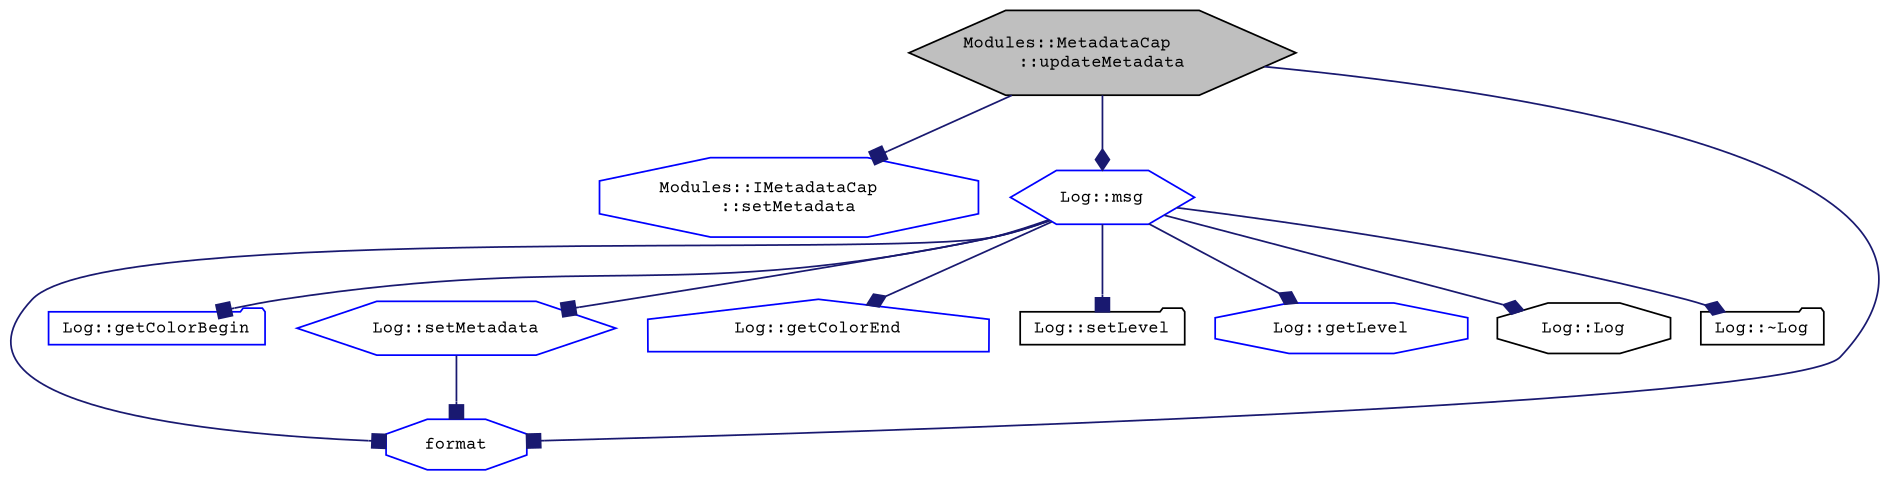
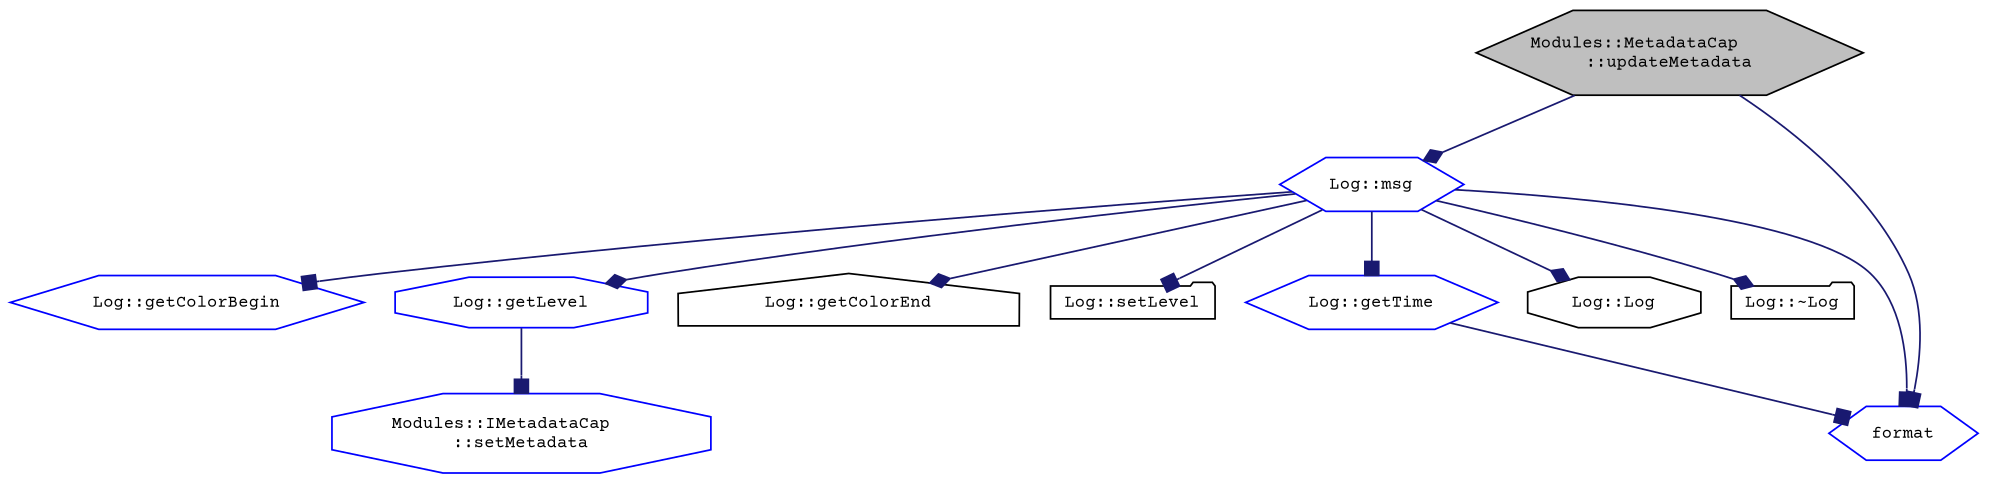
(950, 123) -> (521, 352)
(157, 328) -> (187, 302)
(456, 328) -> (1372, 302)
(818, 328) -> (849, 302)
(456, 445) -> (1904, 433)
